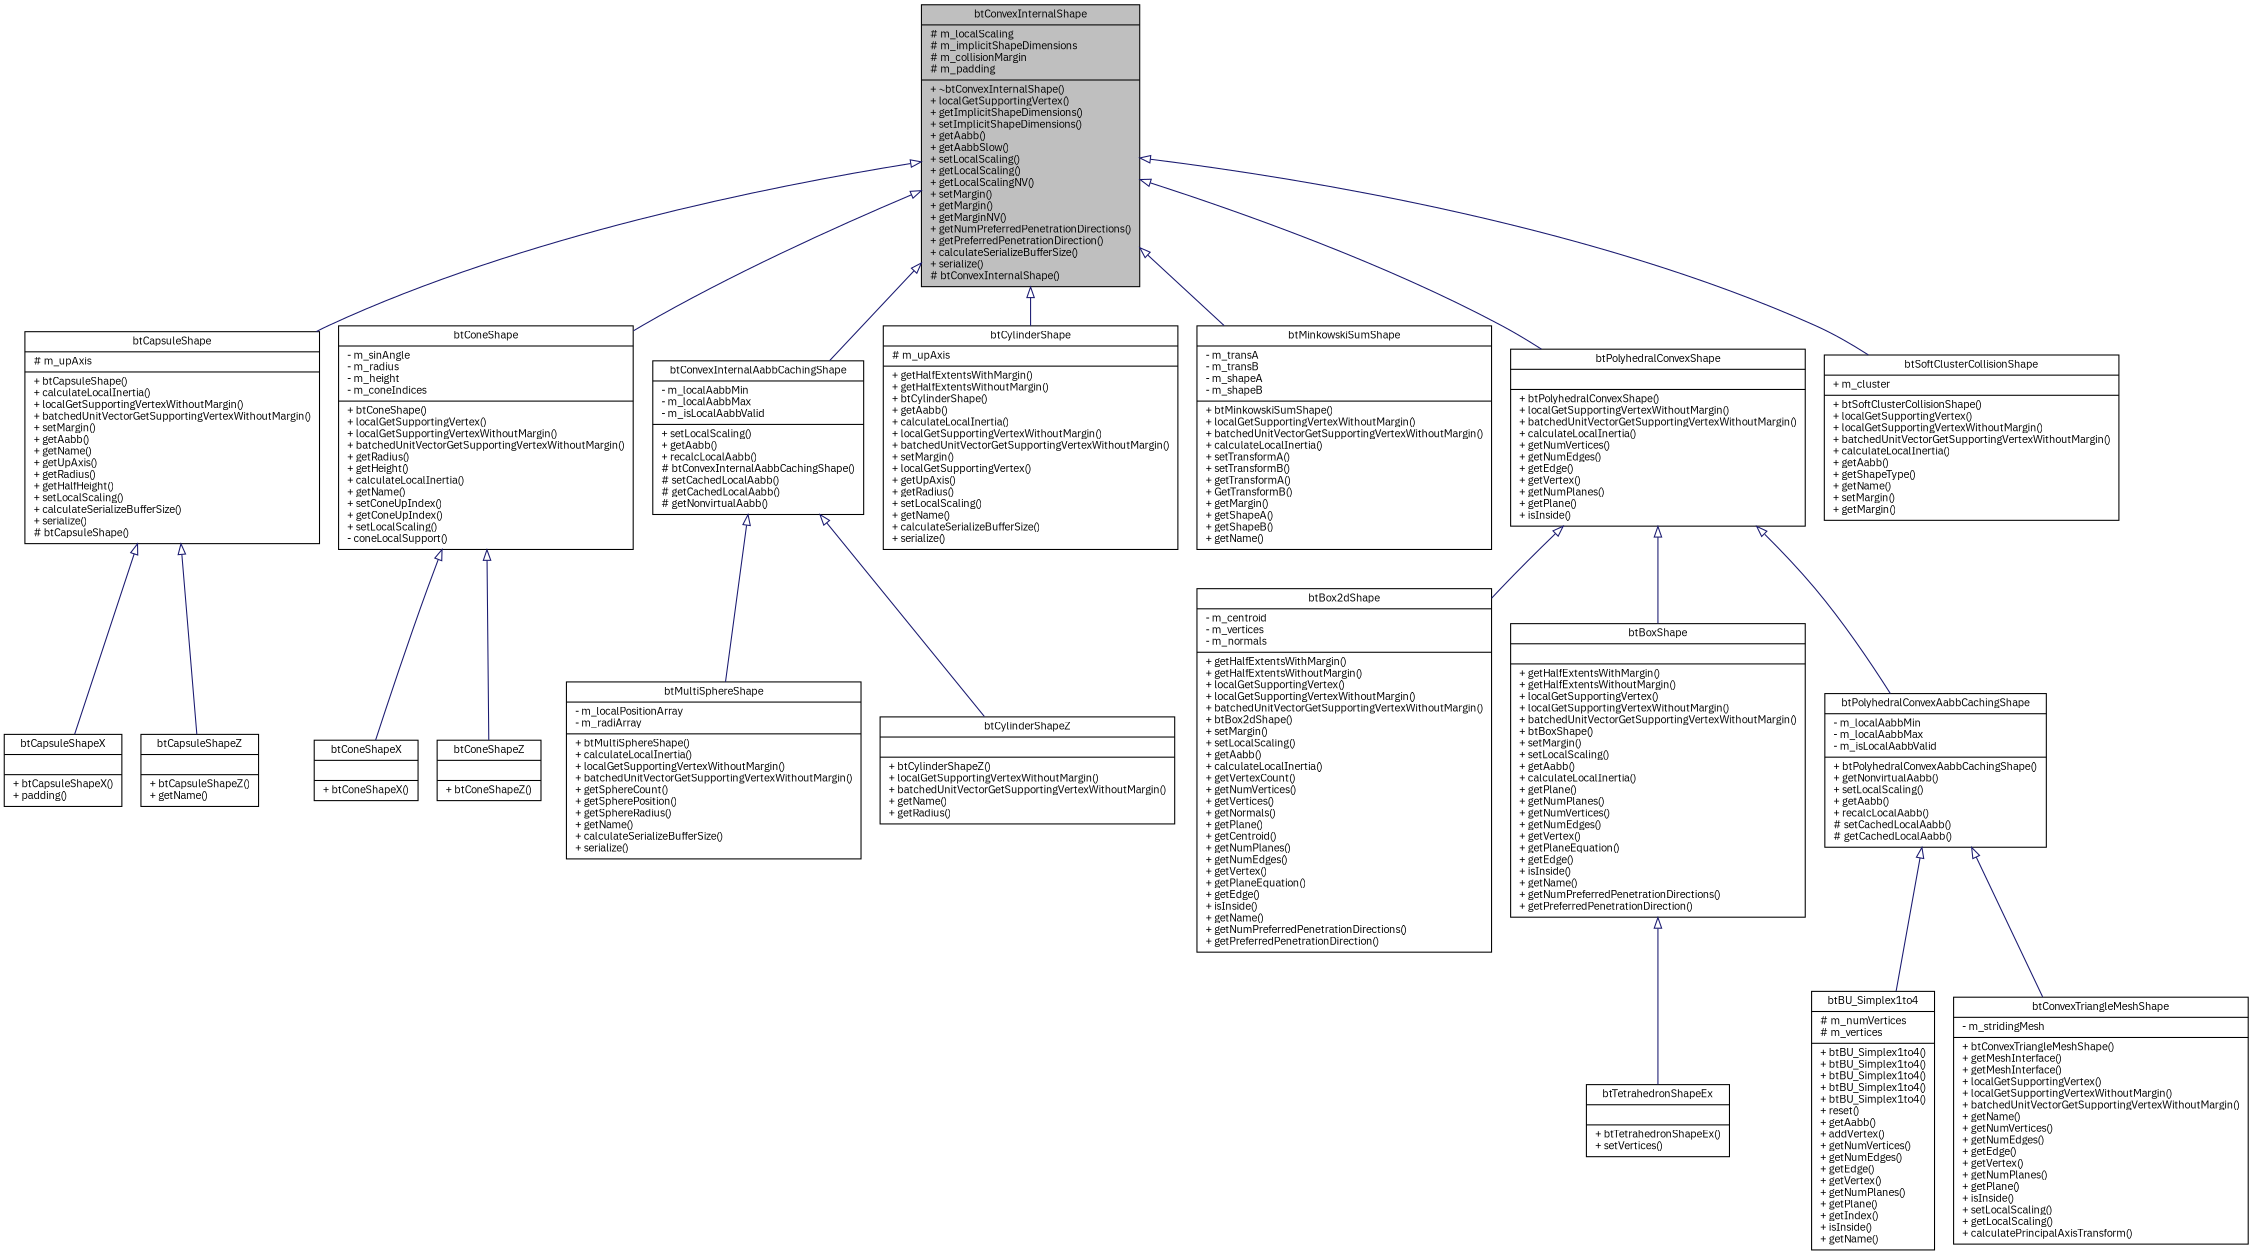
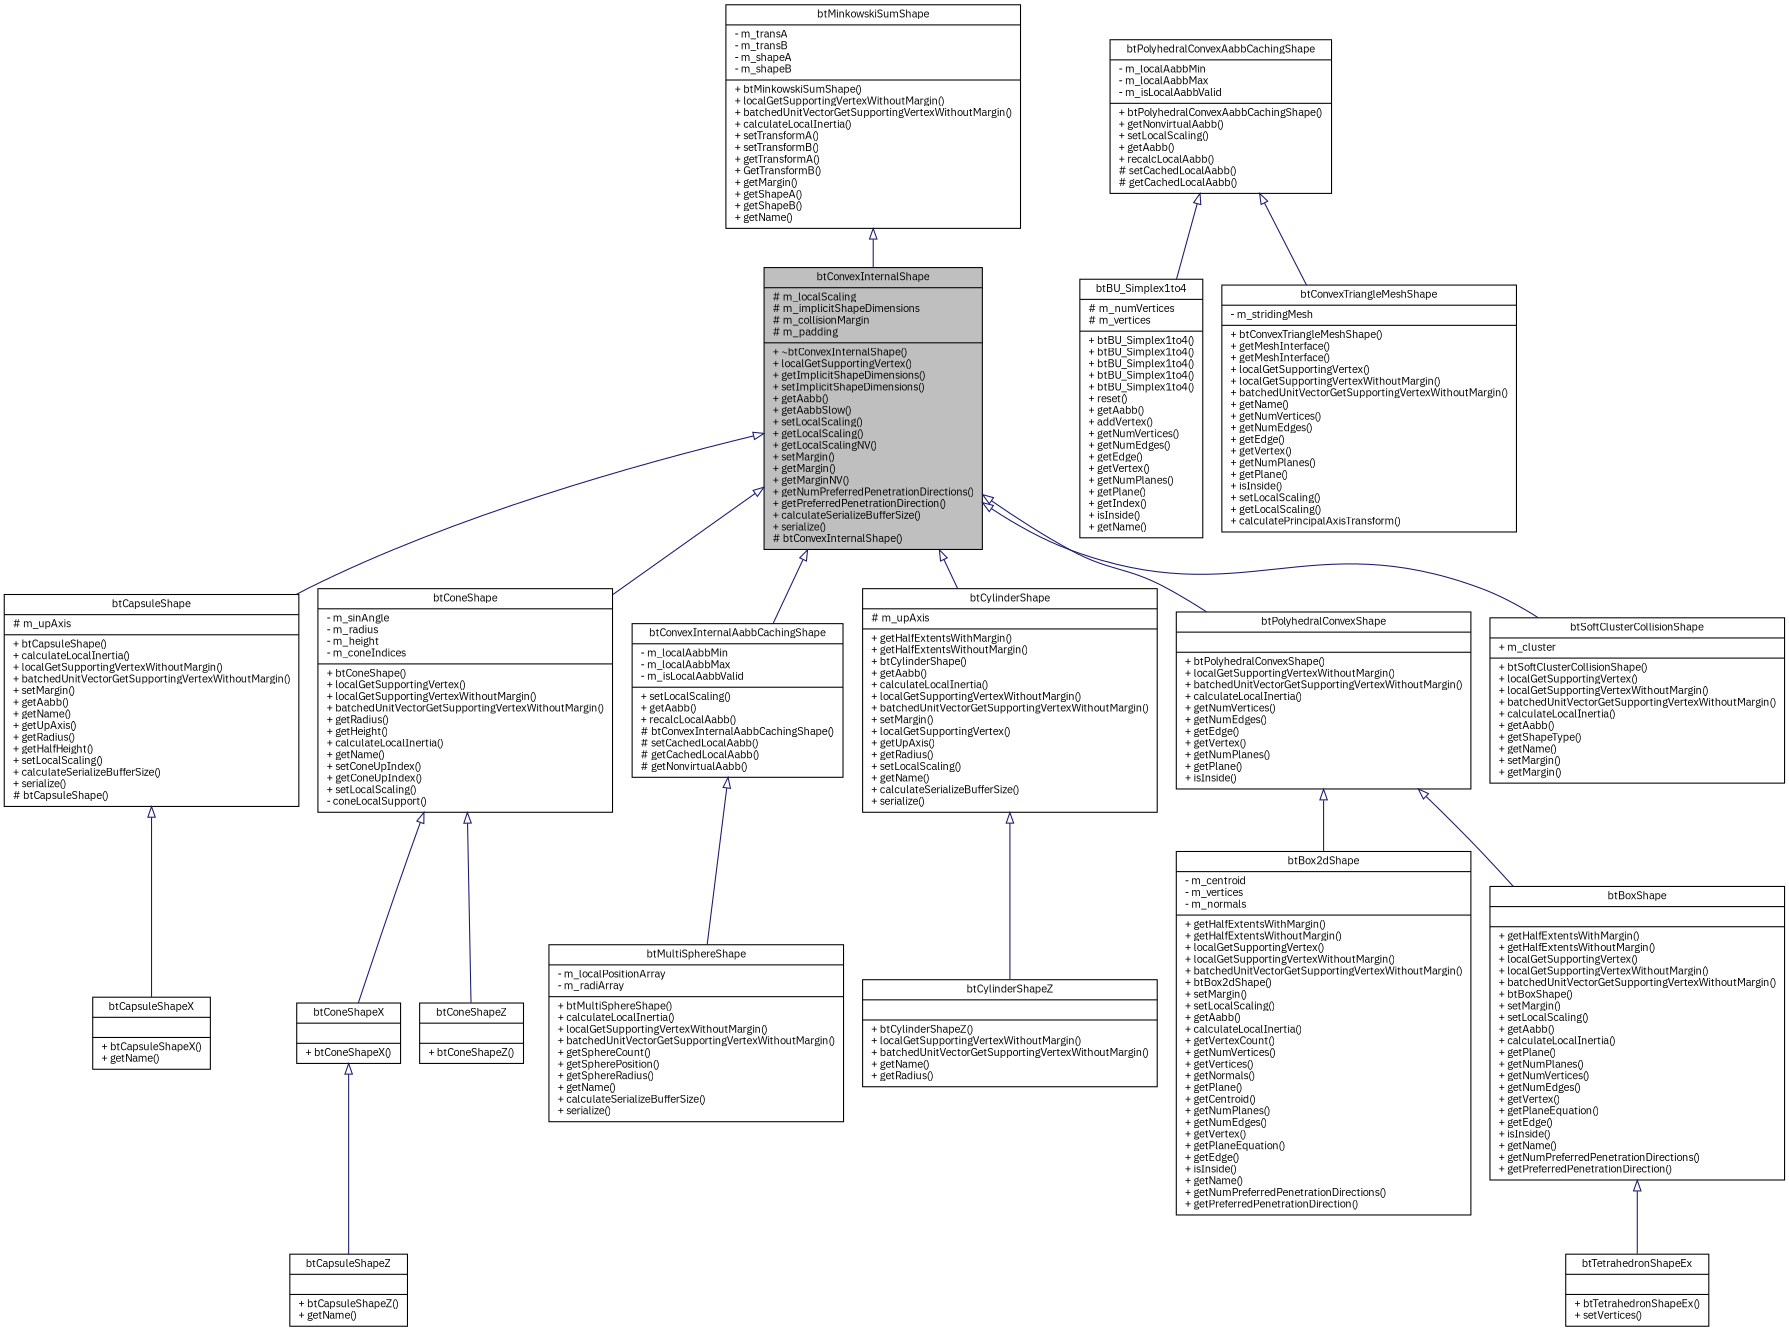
(1186, 290) -> (873, 253)
(1832, 610) -> none
(906, 620) -> (1010, 901)
(189, 644) -> (349, 1164)
(40, 796) -> (130, 1059)
